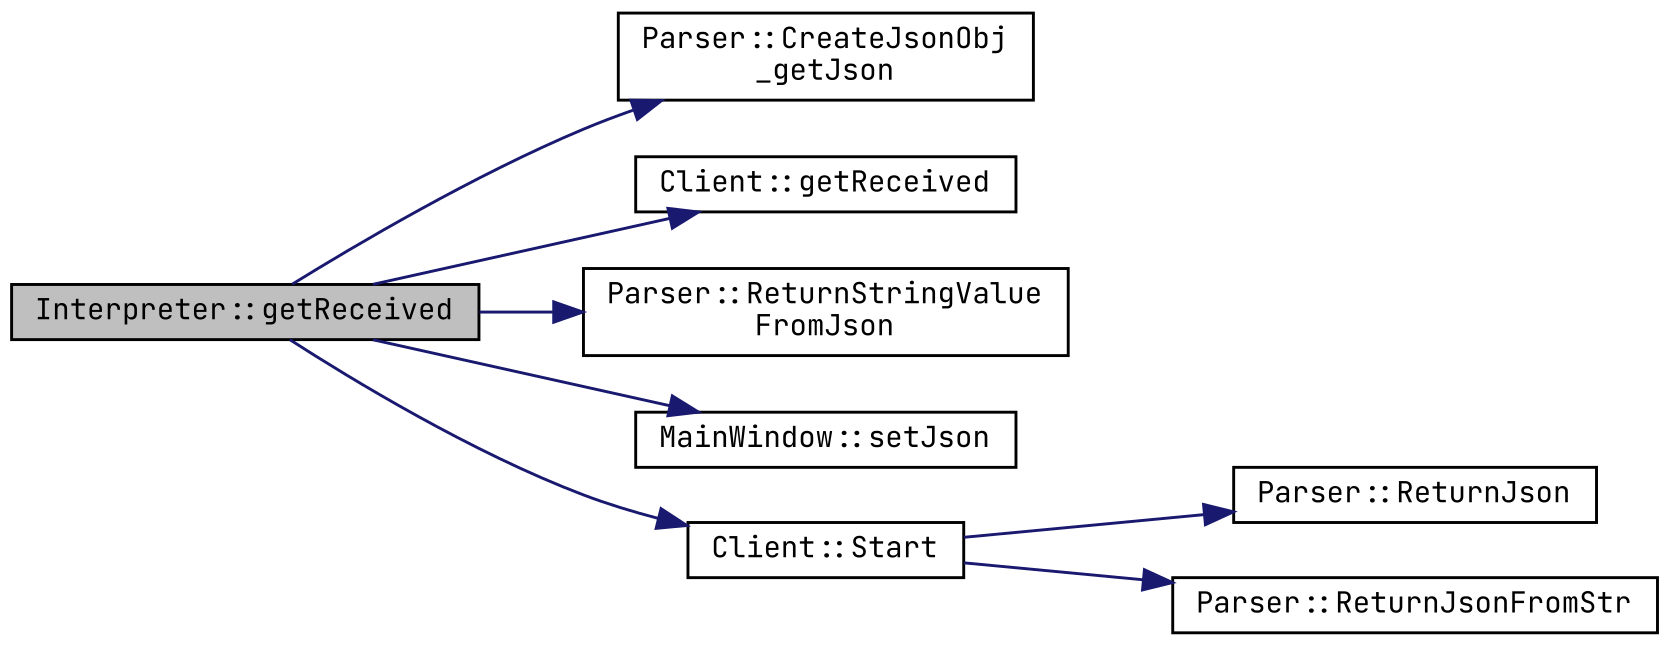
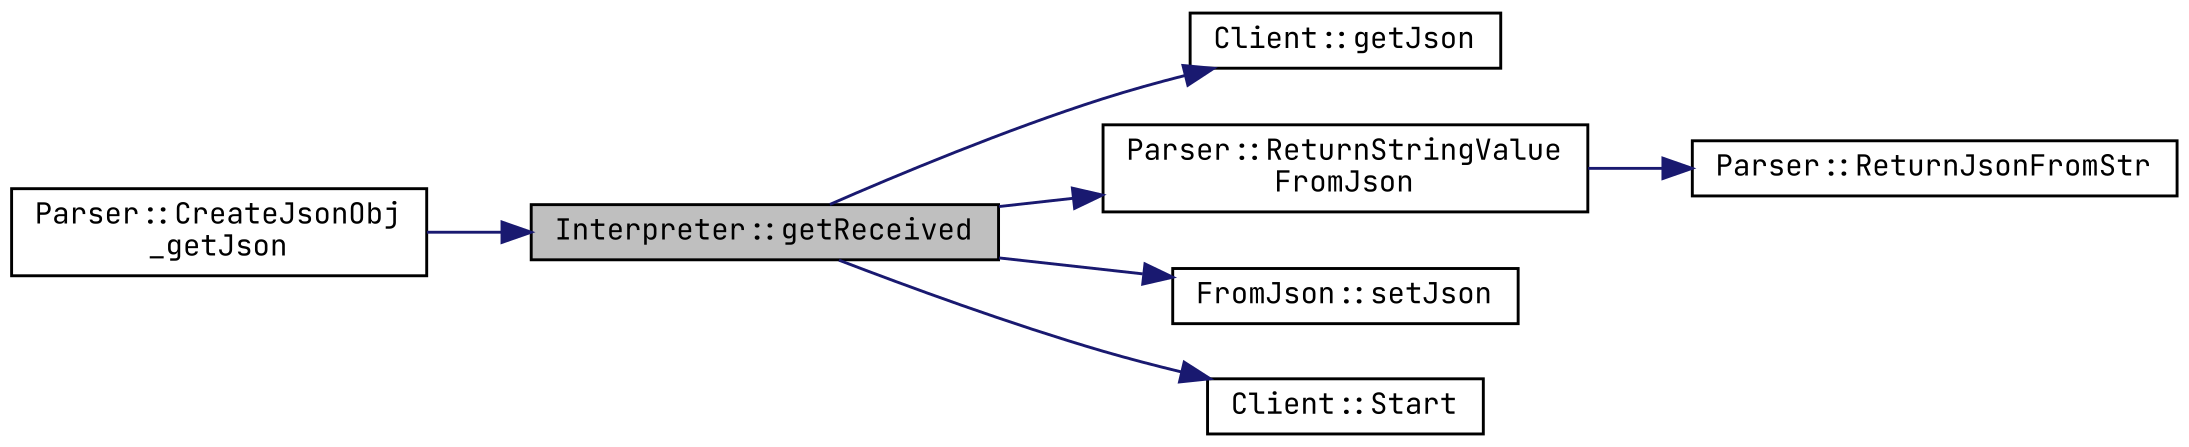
(826, 184) -> (1345, 41)
(458, 189) -> (464, 232)
(826, 440) -> (1345, 296)
(1415, 495) -> none
(1054, 571) -> (1626, 168)
